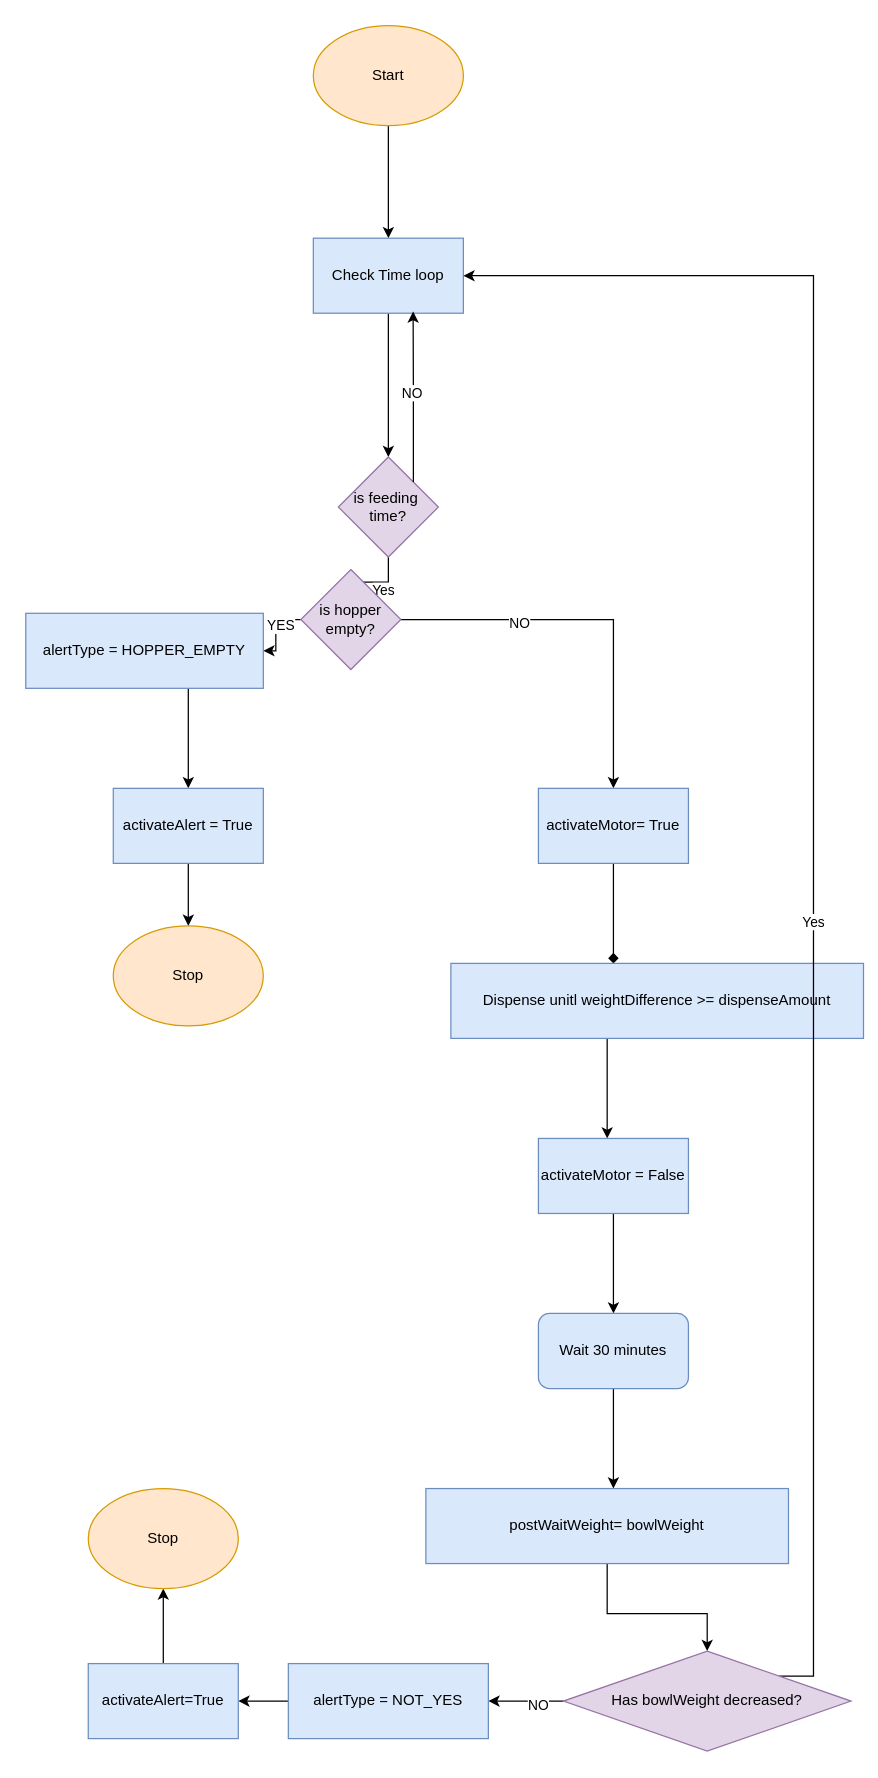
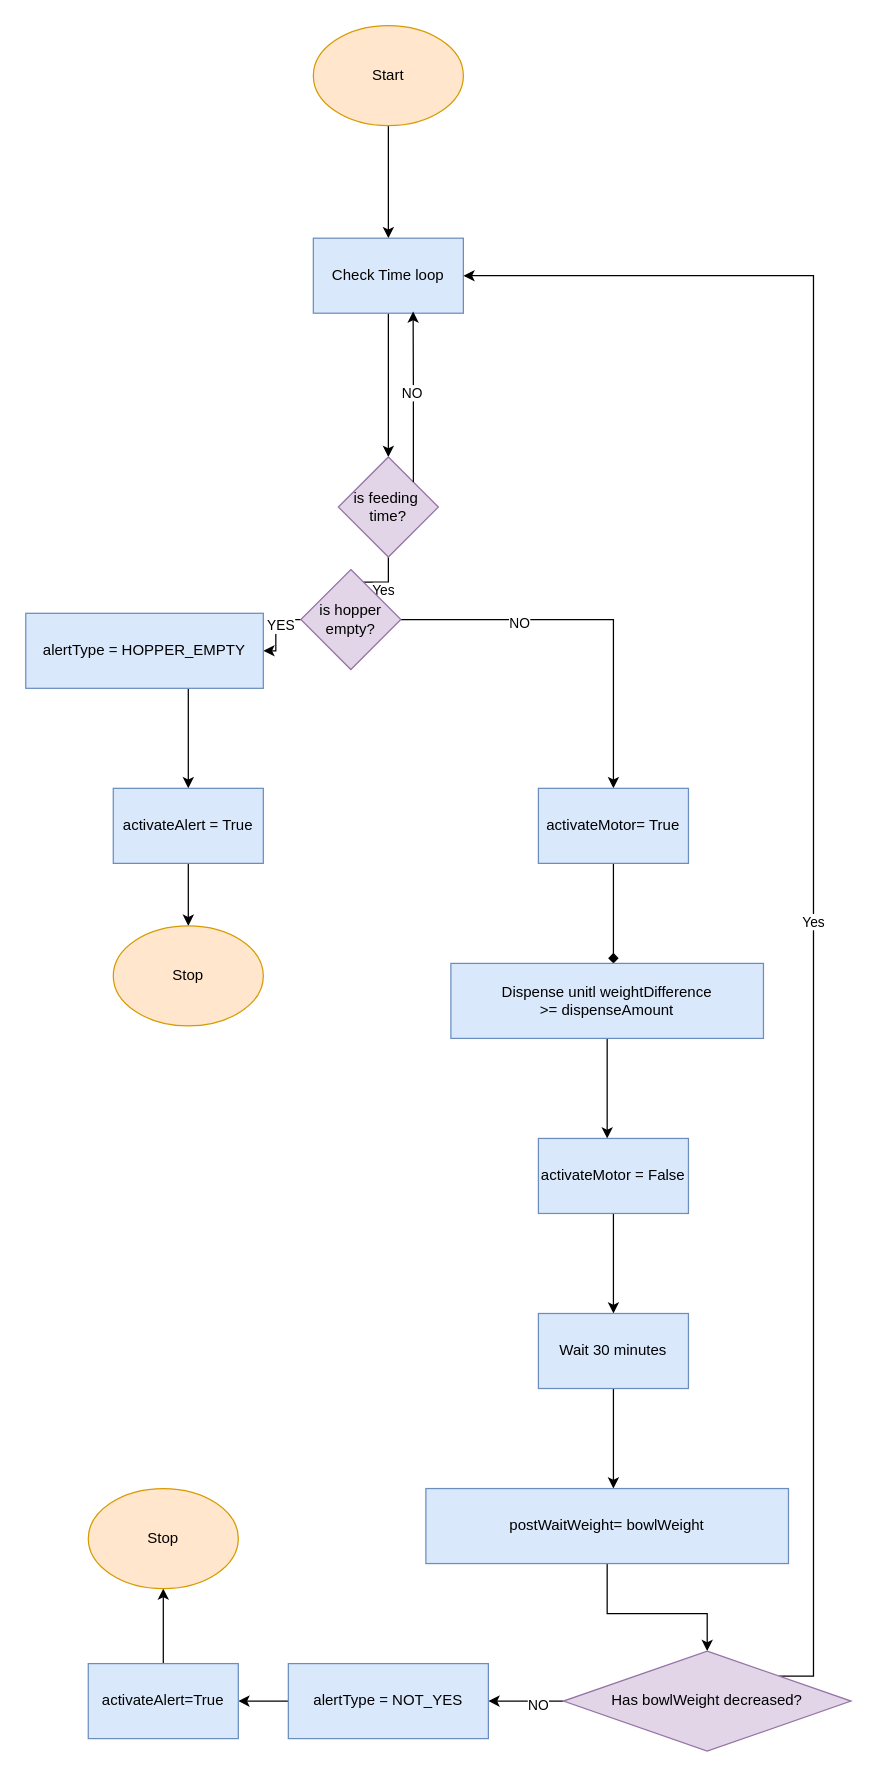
(657, 1001) -> (607, 1001)
(613, 1351) -> (613, 1351)
